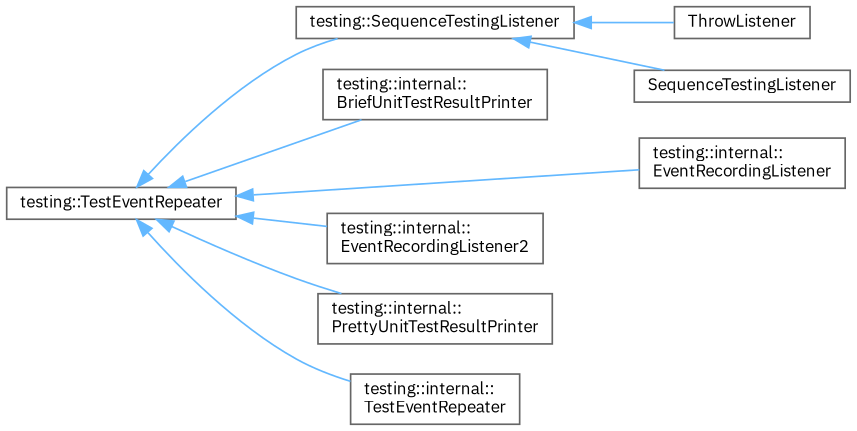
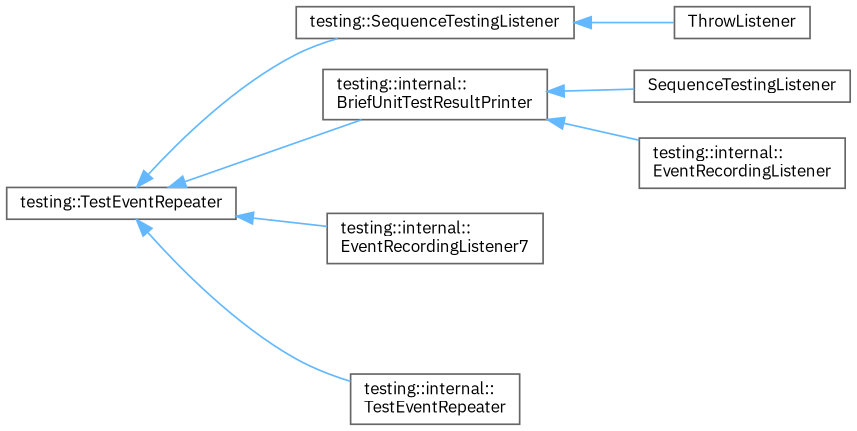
(597, 56) -> (599, 90)
(446, 182) -> (601, 132)
(435, 238) -> (435, 238)
(435, 319) -> none
